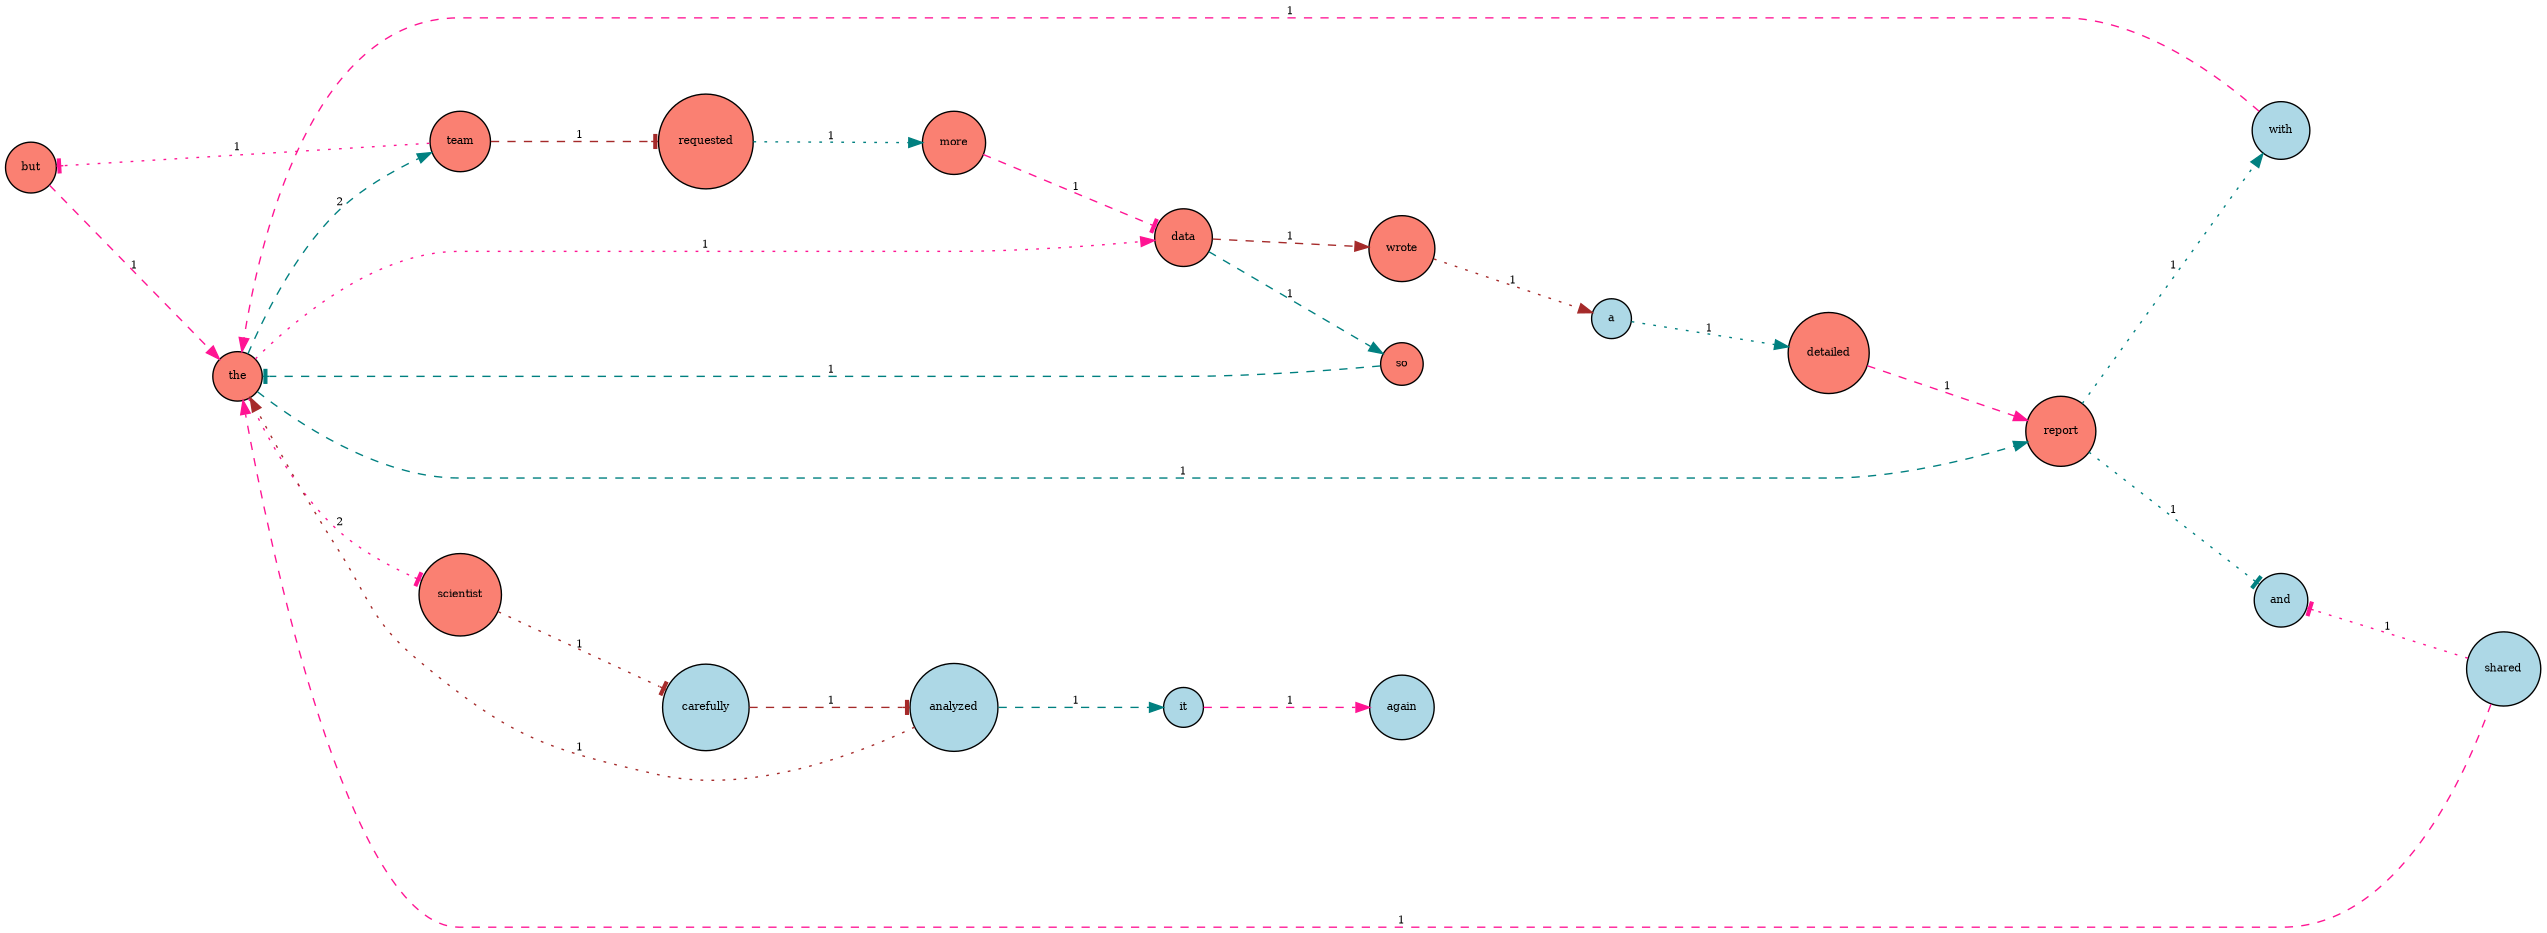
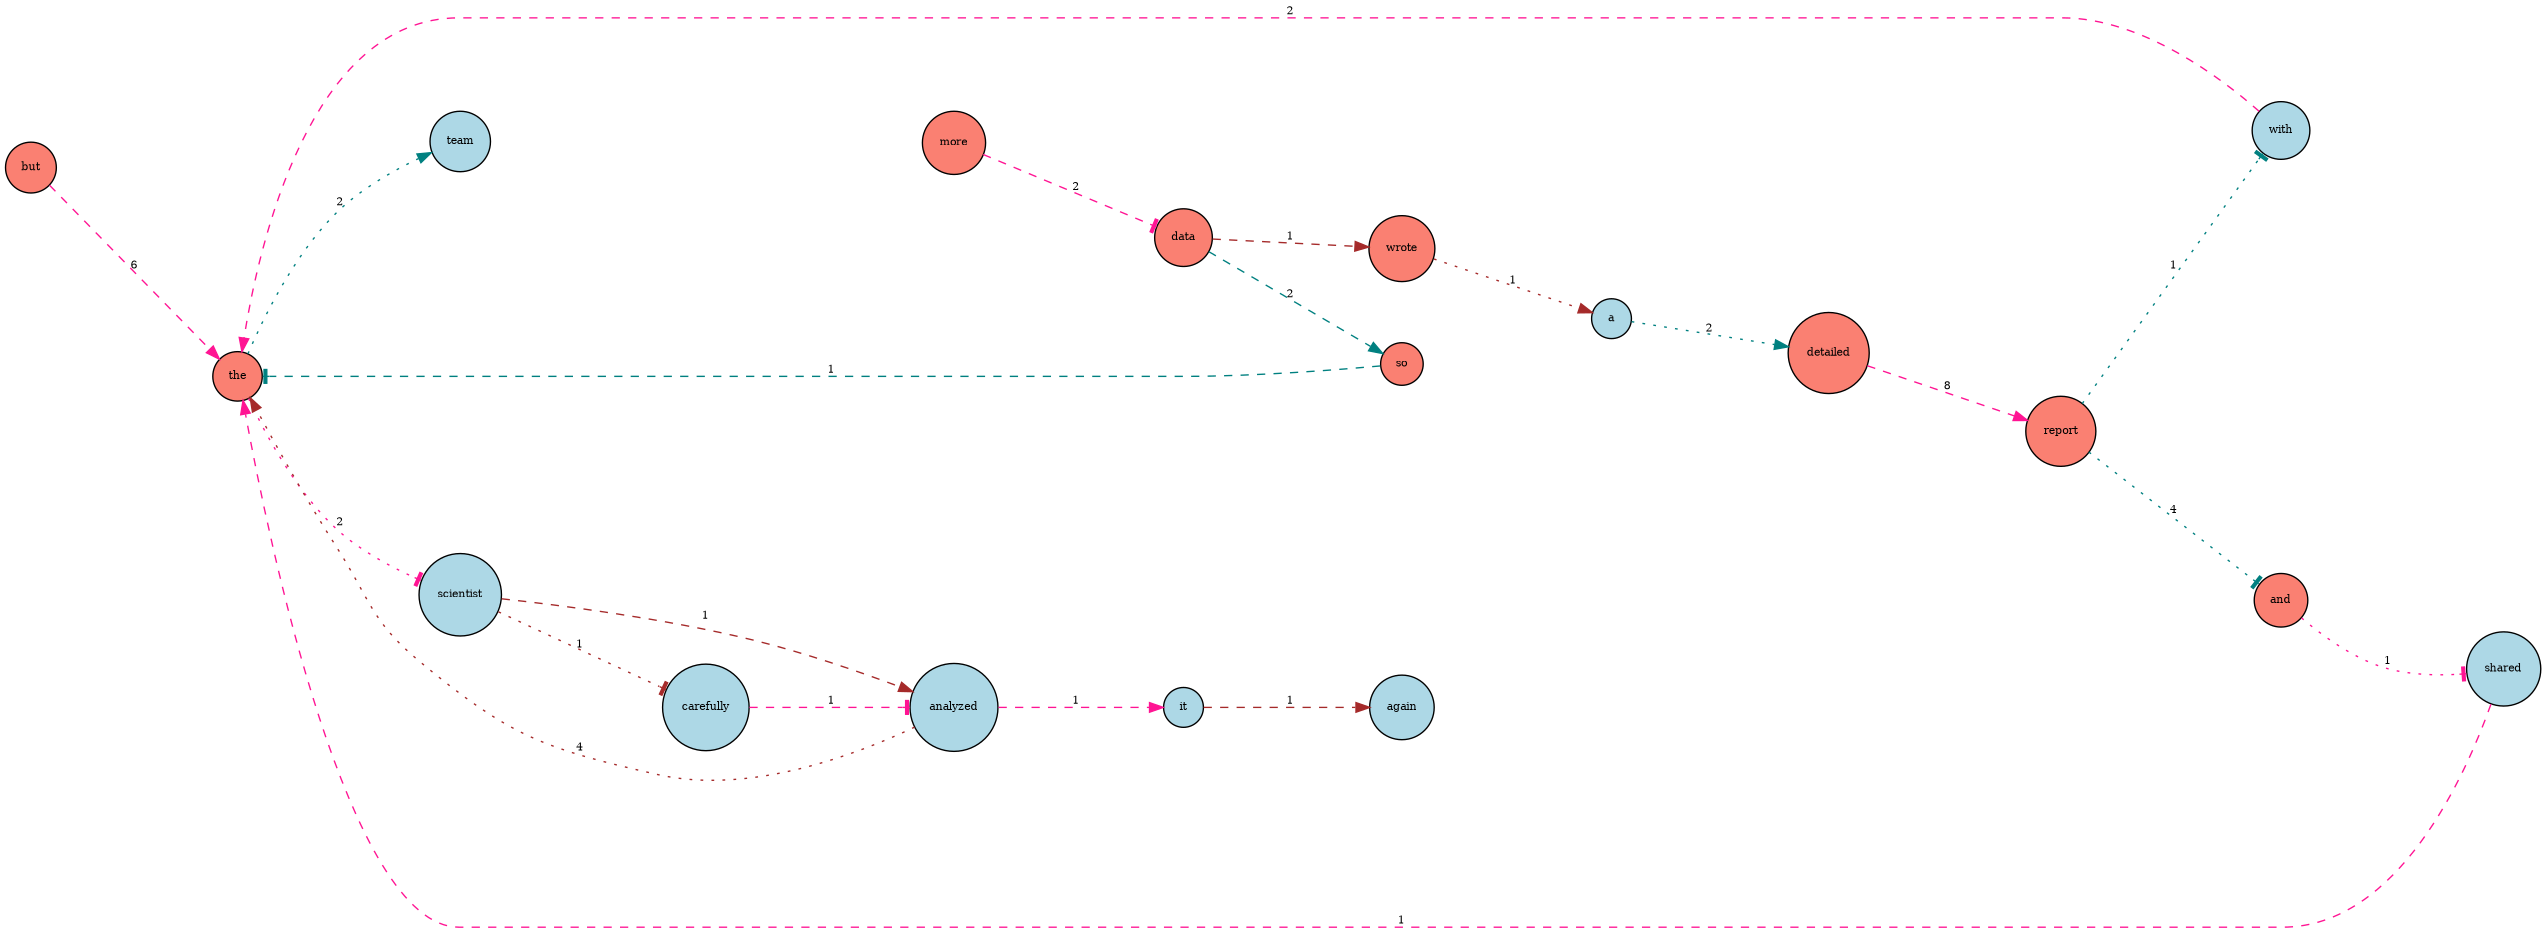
(1291, 12) -> (1291, 12)
(460, 141) -> (460, 141)
(706, 141) -> none
(247, 154) -> none
(1076, 187) -> (1076, 187)
(314, 239) -> (314, 239)
(682, 251) -> none
(135, 266) -> (135, 266)
(2170, 281) -> (2170, 281)
(1291, 295) -> (1291, 295)
(1710, 329) -> (1710, 329)
(1948, 387) -> (1948, 387)
(1127, 478) -> none
(2174, 510) -> (2174, 510)
(460, 595) -> (460, 595)
(2281, 600) -> (2281, 600)
none -> (704, 629)
(2391, 634) -> (2374, 664)
(826, 707) -> (826, 707)
(1074, 707) -> (1074, 707)
(1280, 707) -> (1280, 707)
(580, 748) -> (580, 748)
